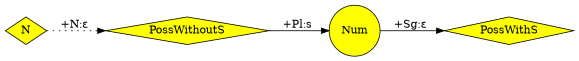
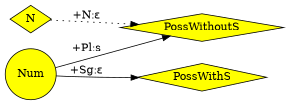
(295, 31) -> (109, 53)
